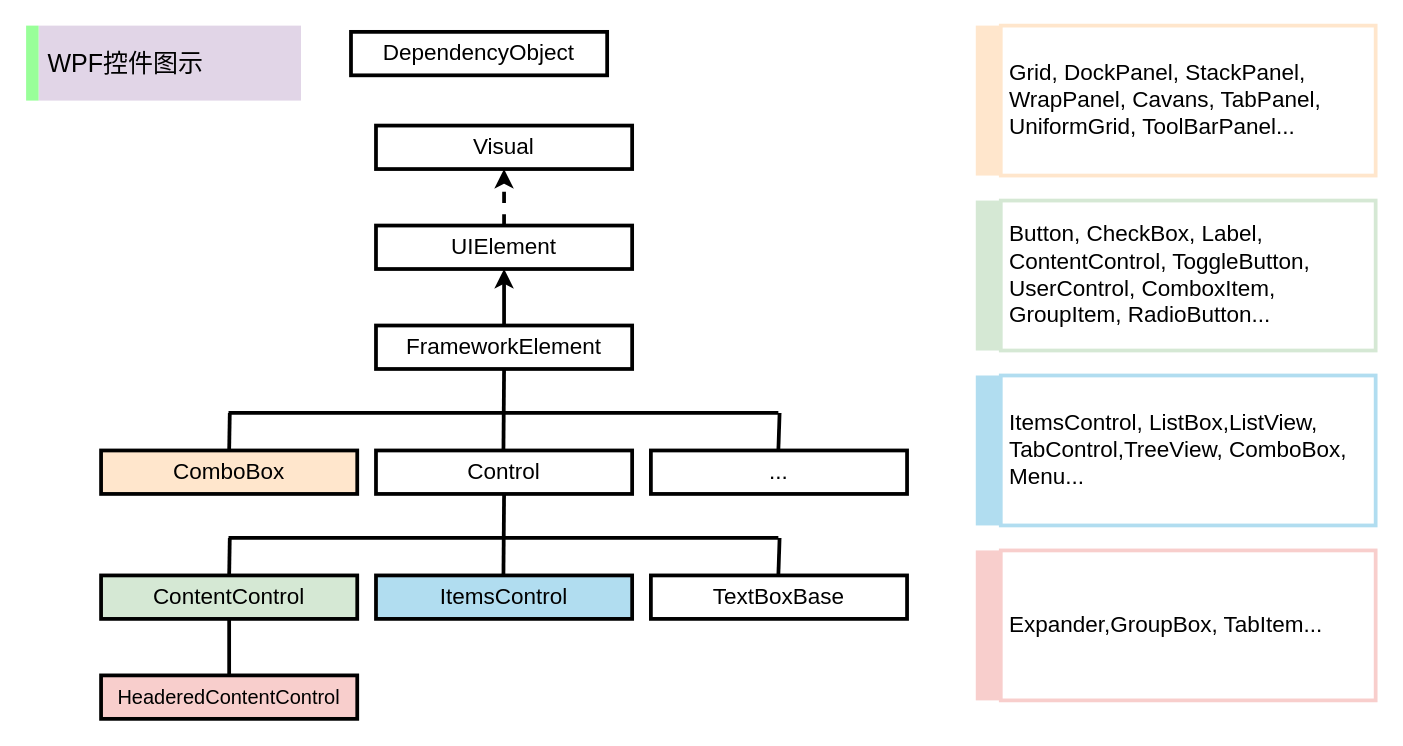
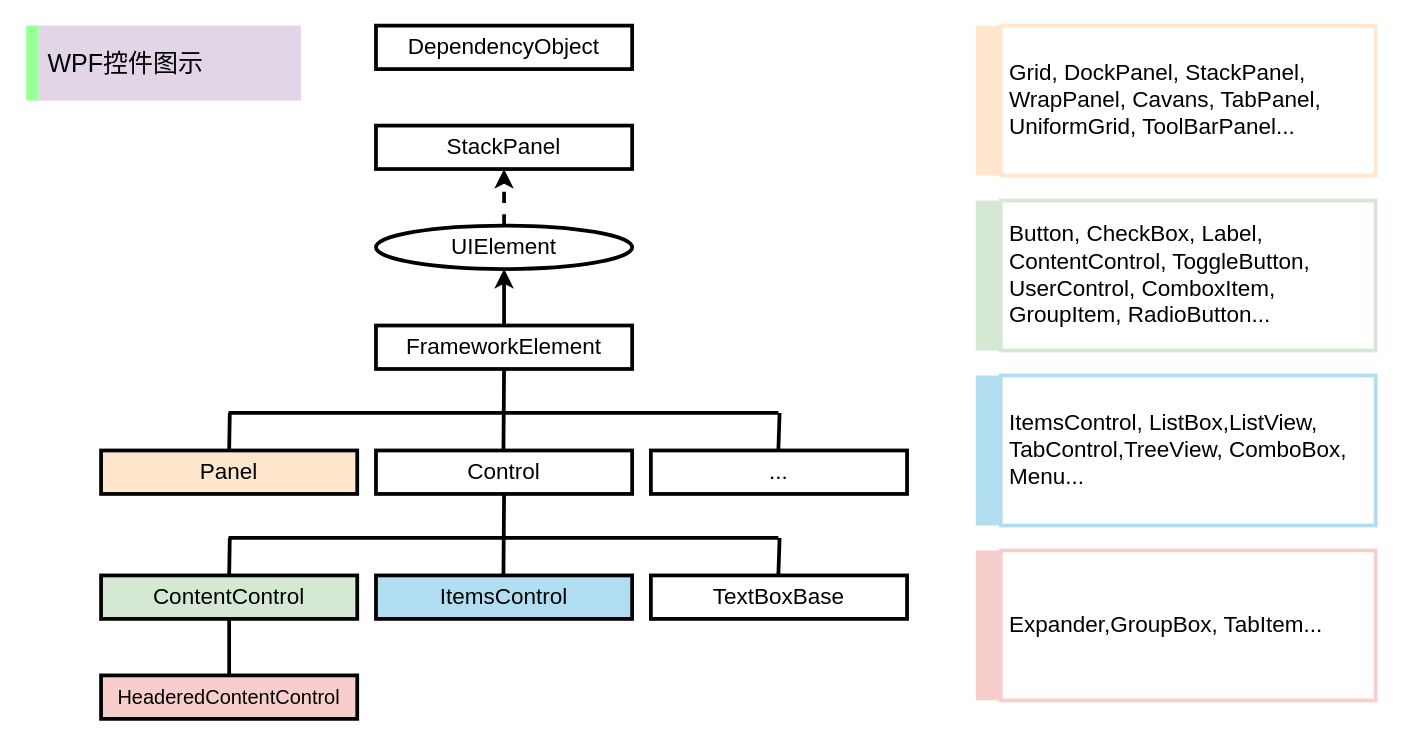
(479, 54) -> (504, 47)
(504, 147) -> (504, 147)
(504, 247) -> (504, 247)
(229, 472) -> (229, 472)
